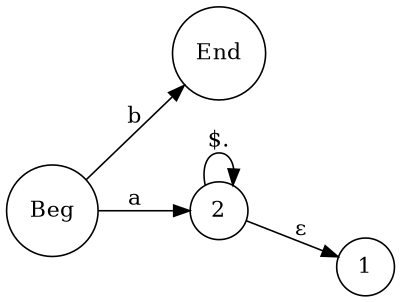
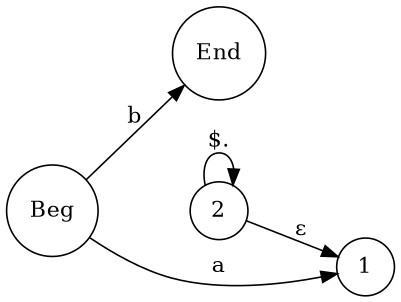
(136, 211) -> (201, 283)
